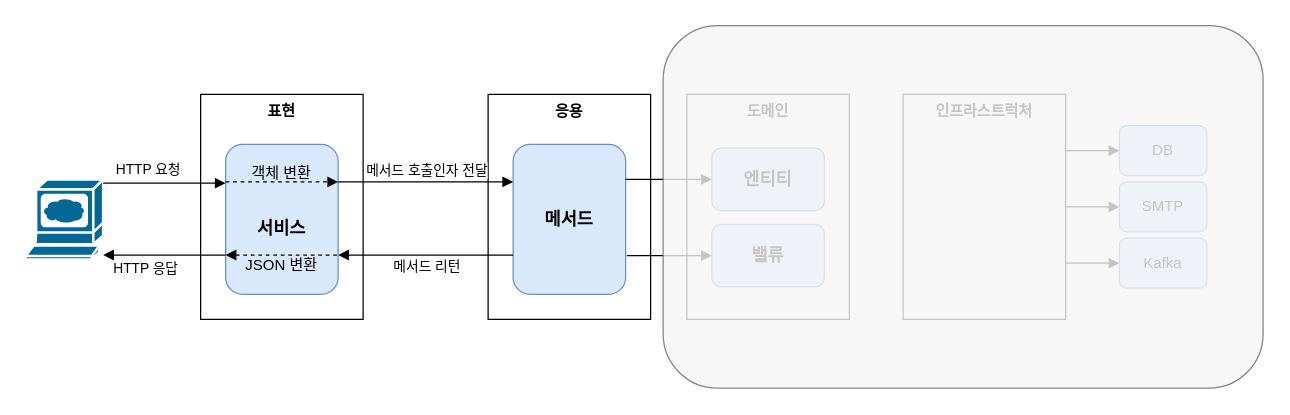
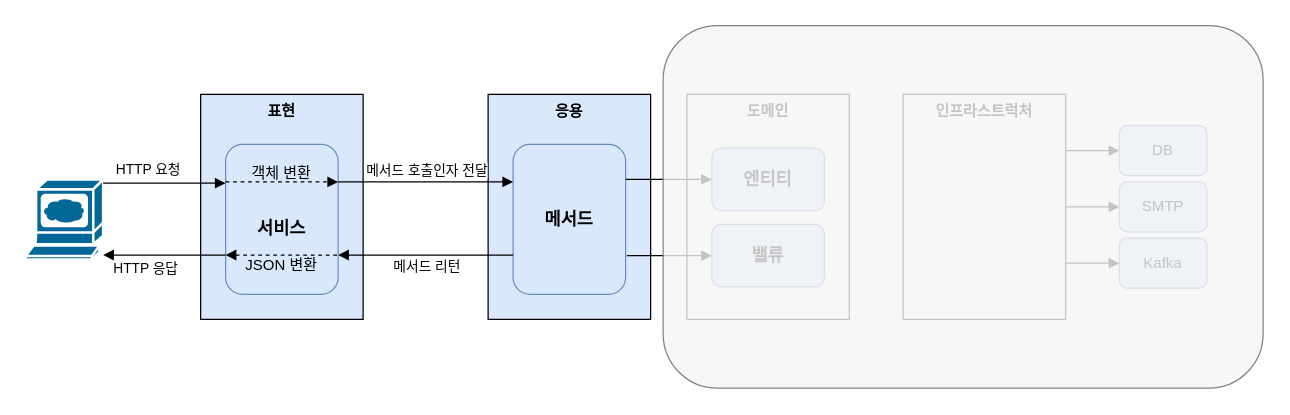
(282, 112) -> (282, 112)
(569, 112) -> (569, 112)
